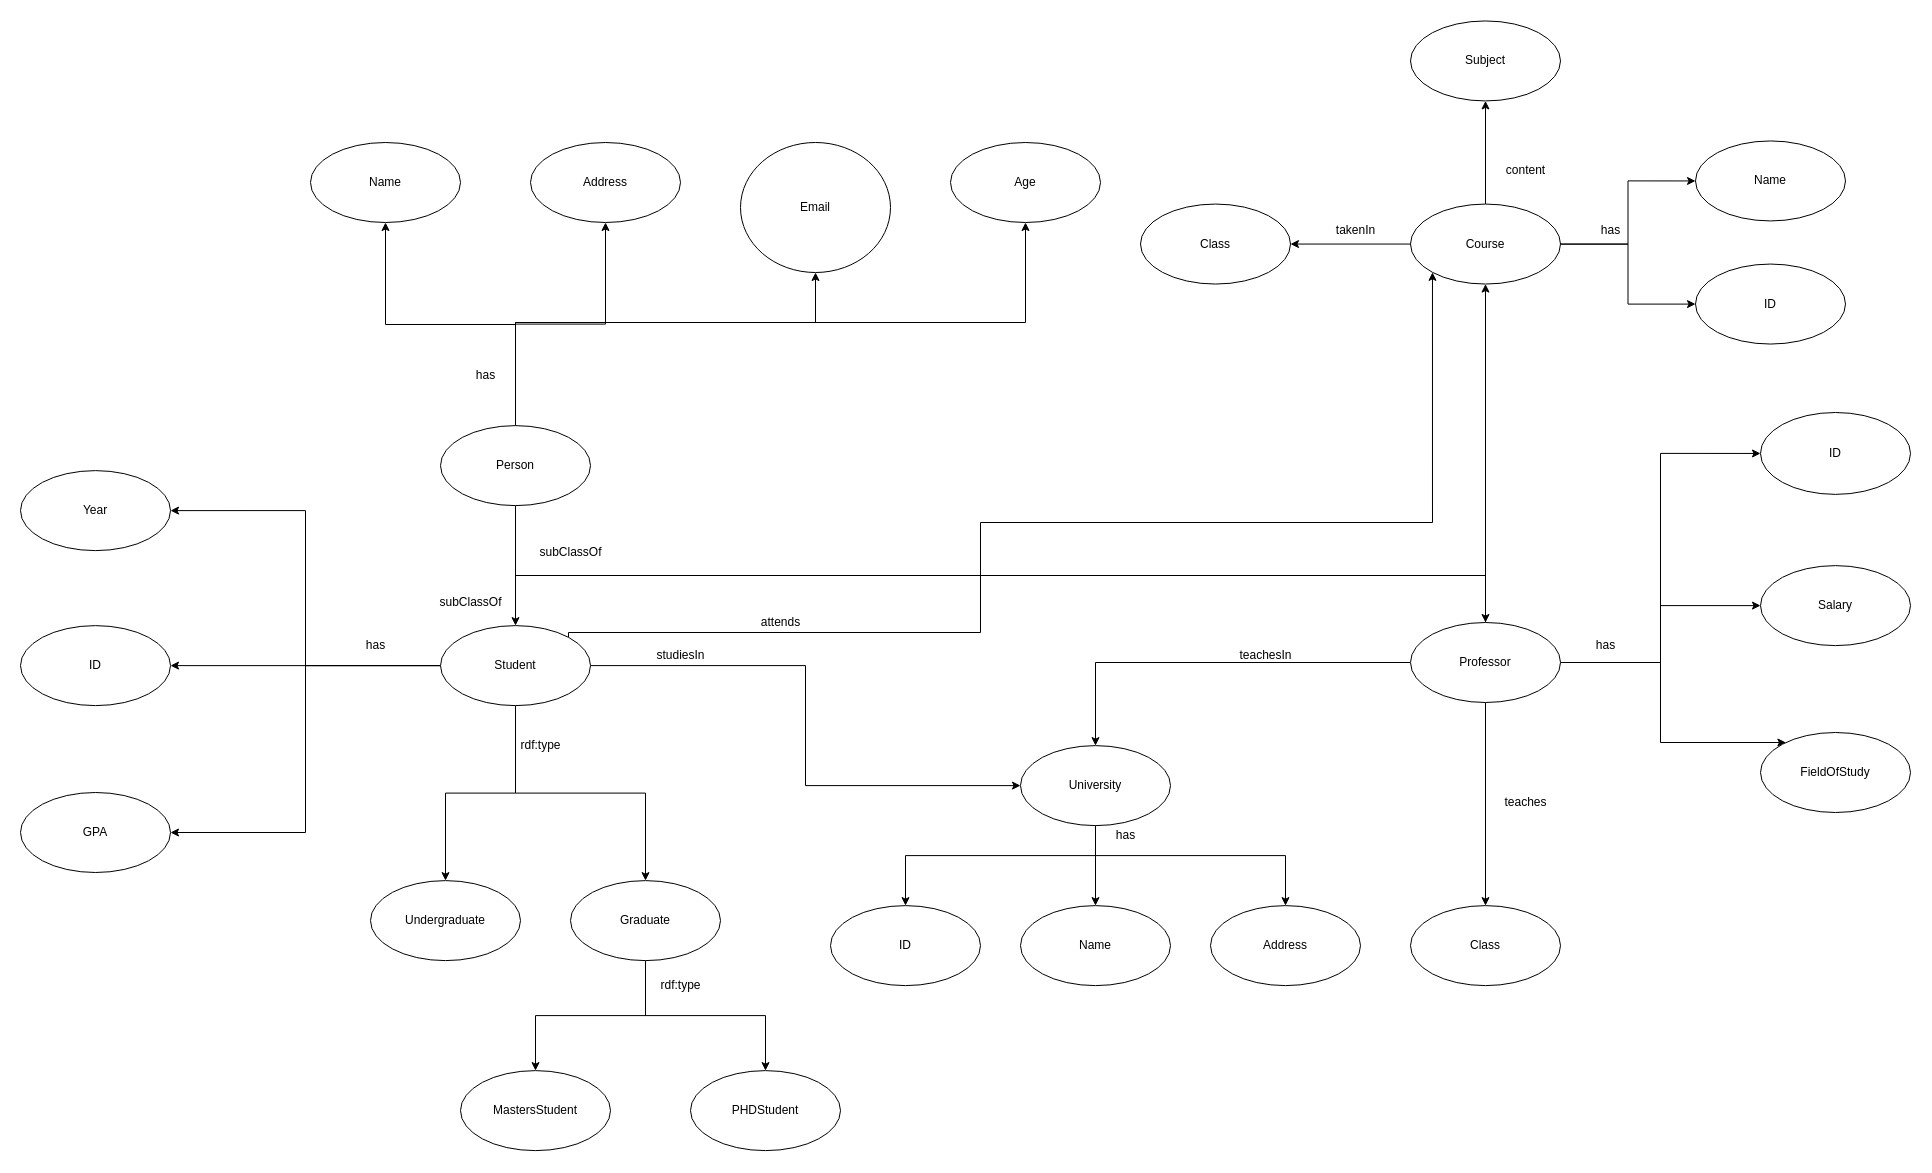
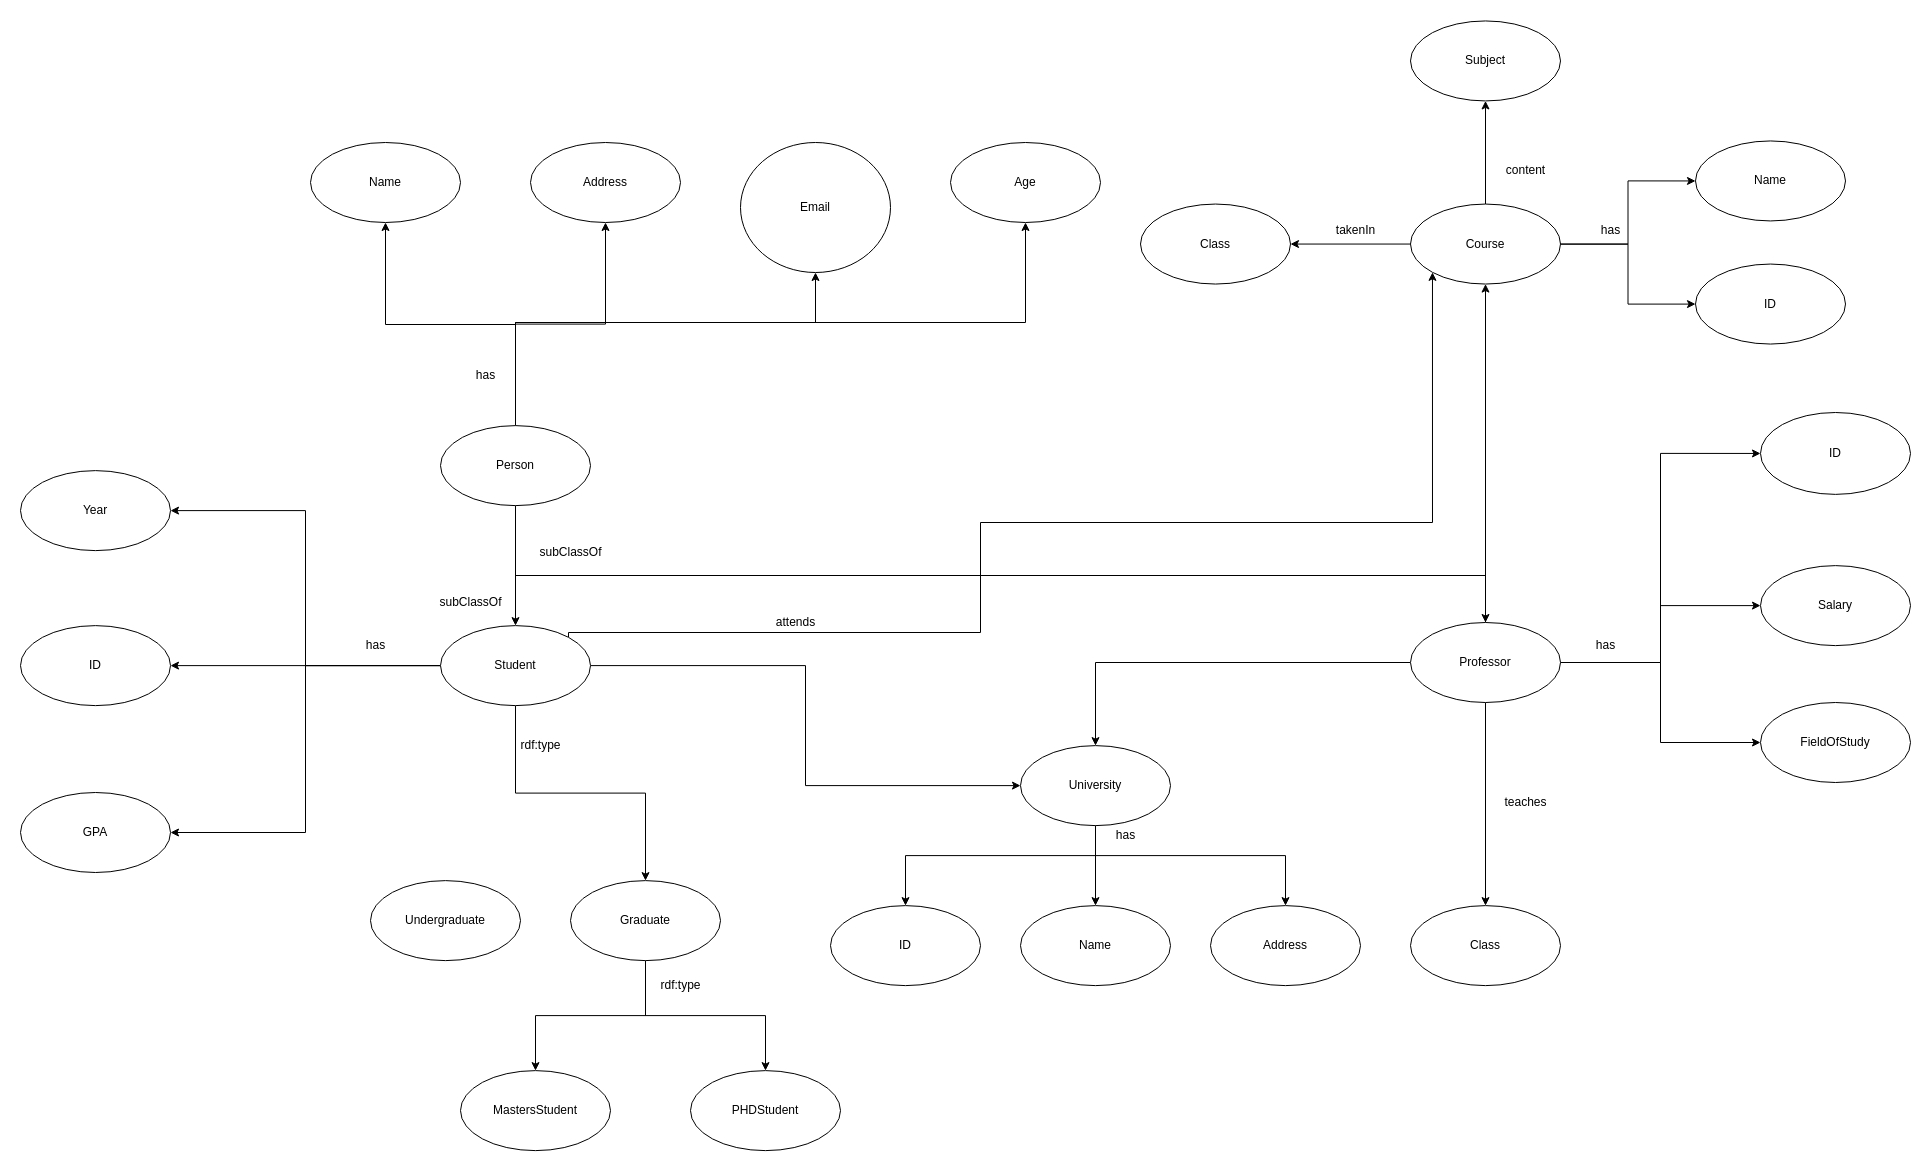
(781, 623) -> (796, 623)
(681, 656) -> none
(1266, 656) -> none
(1836, 773) -> (1836, 743)
(446, 800) -> none
